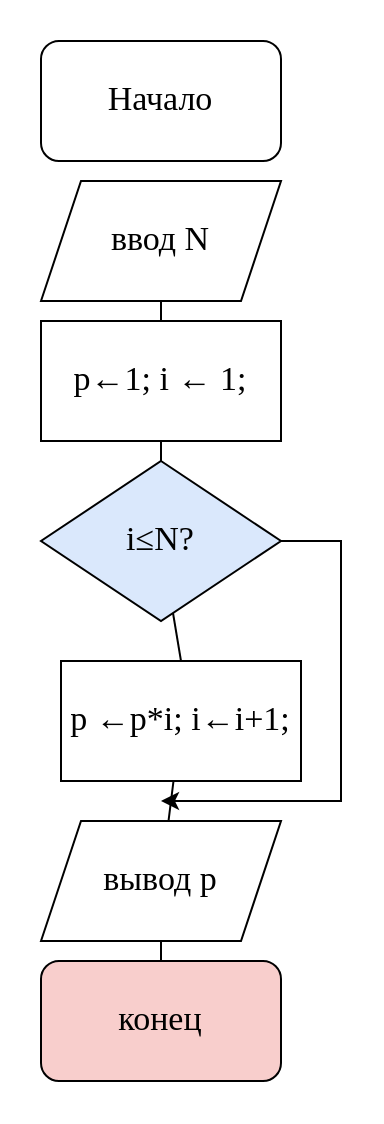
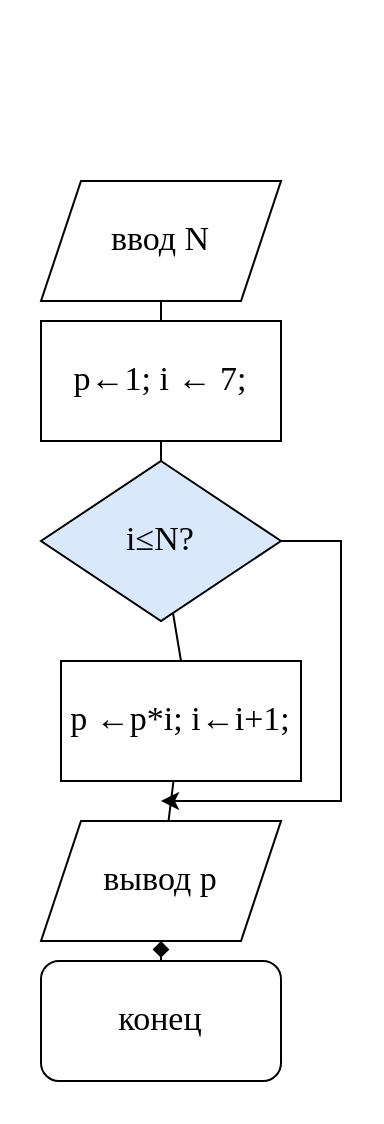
(161, 101) -> none
(161, 381) -> (161, 381)
(161, 949) -> (161, 956)
(161, 1021) -> (161, 1021)
